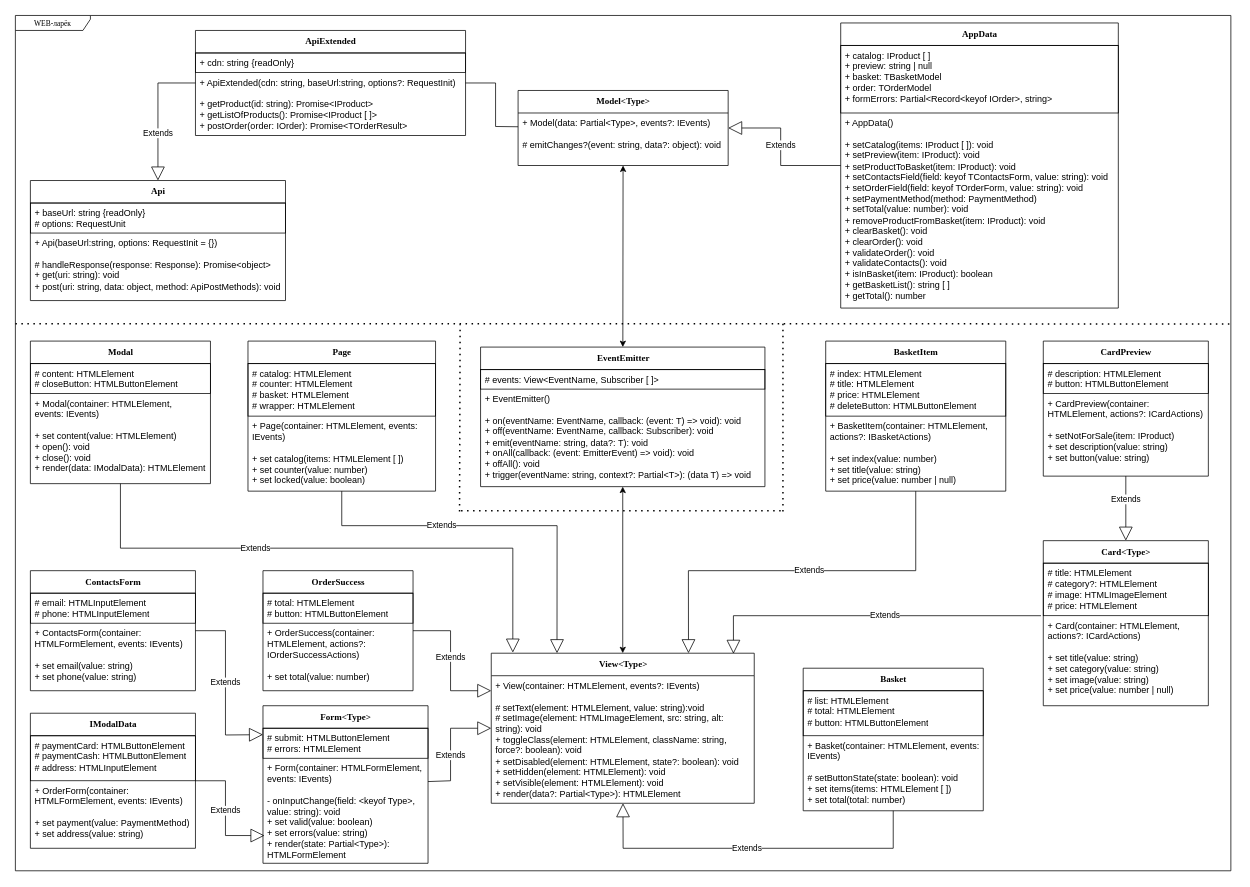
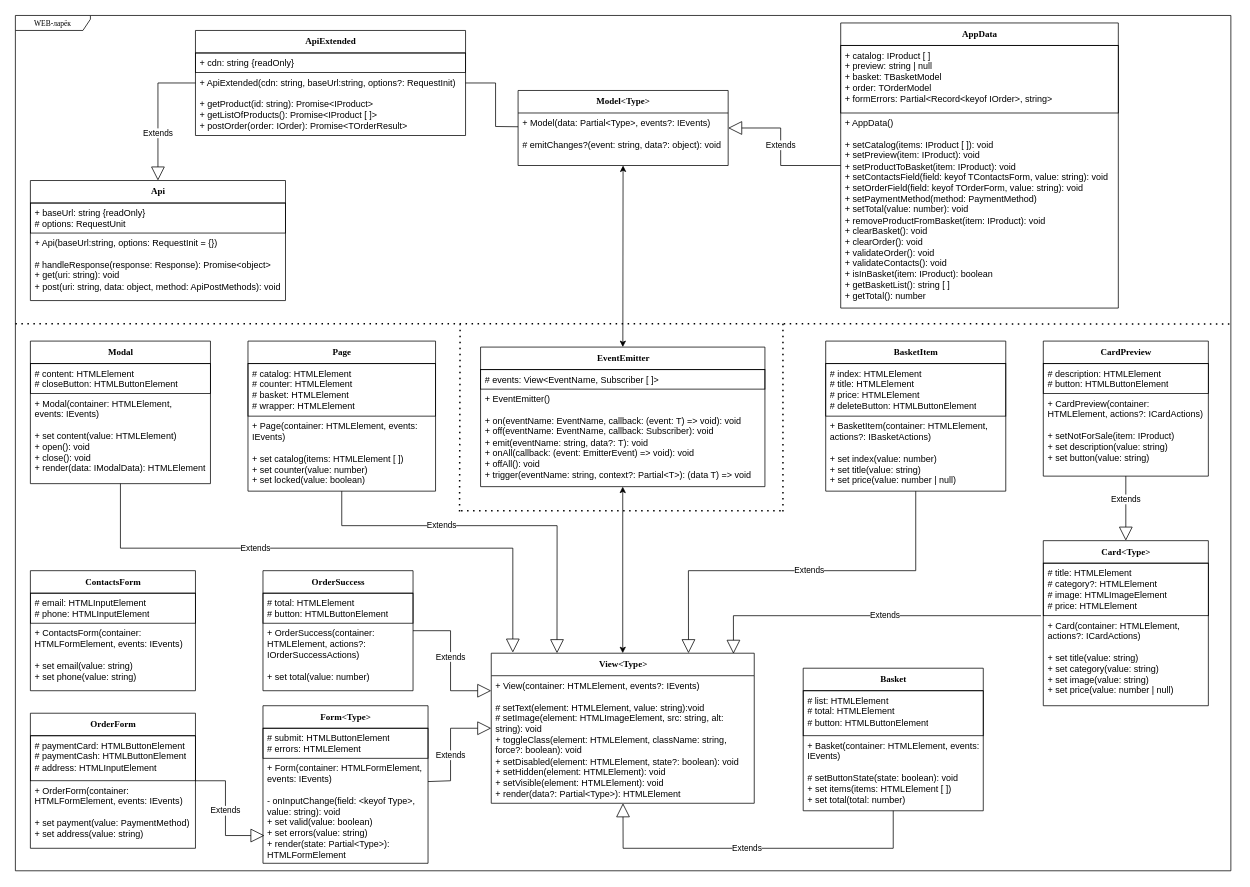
(225, 678) -> none
(113, 724) -> (113, 724)
